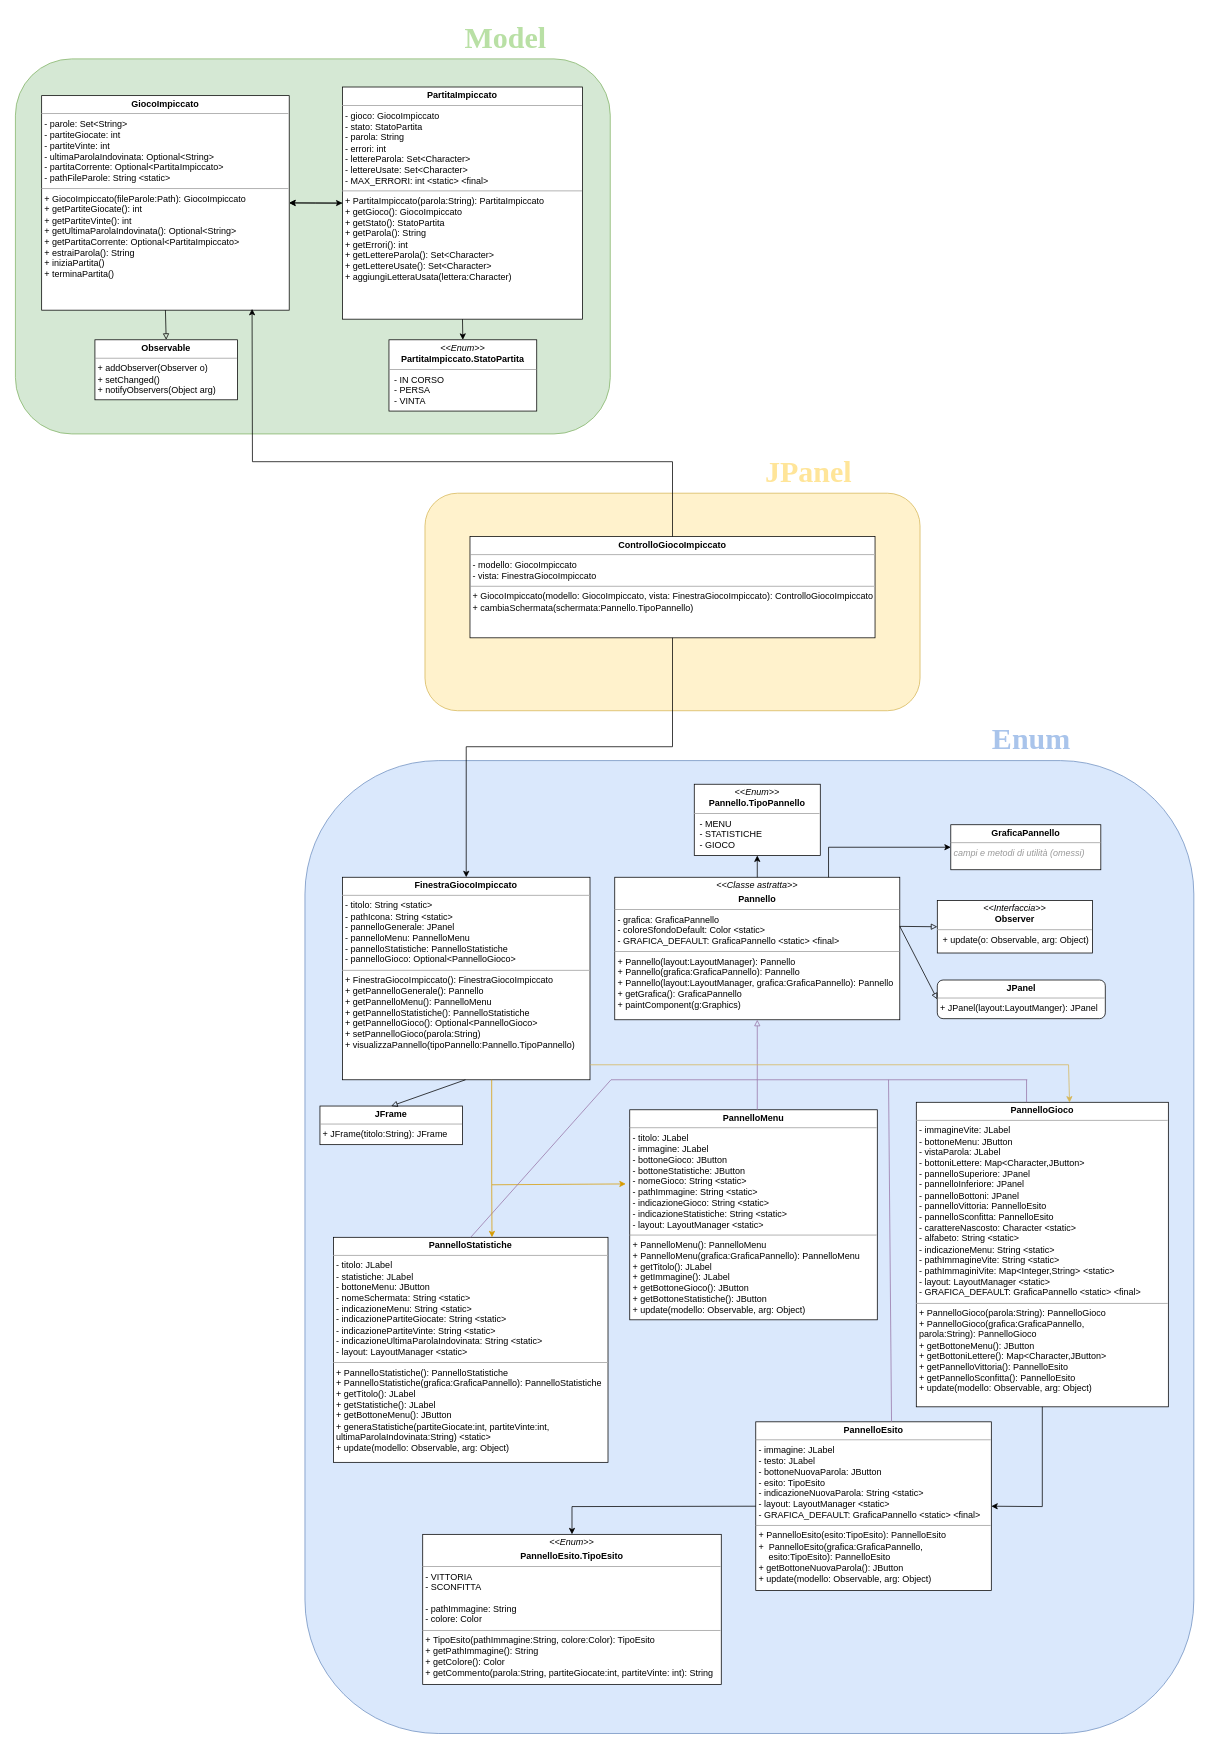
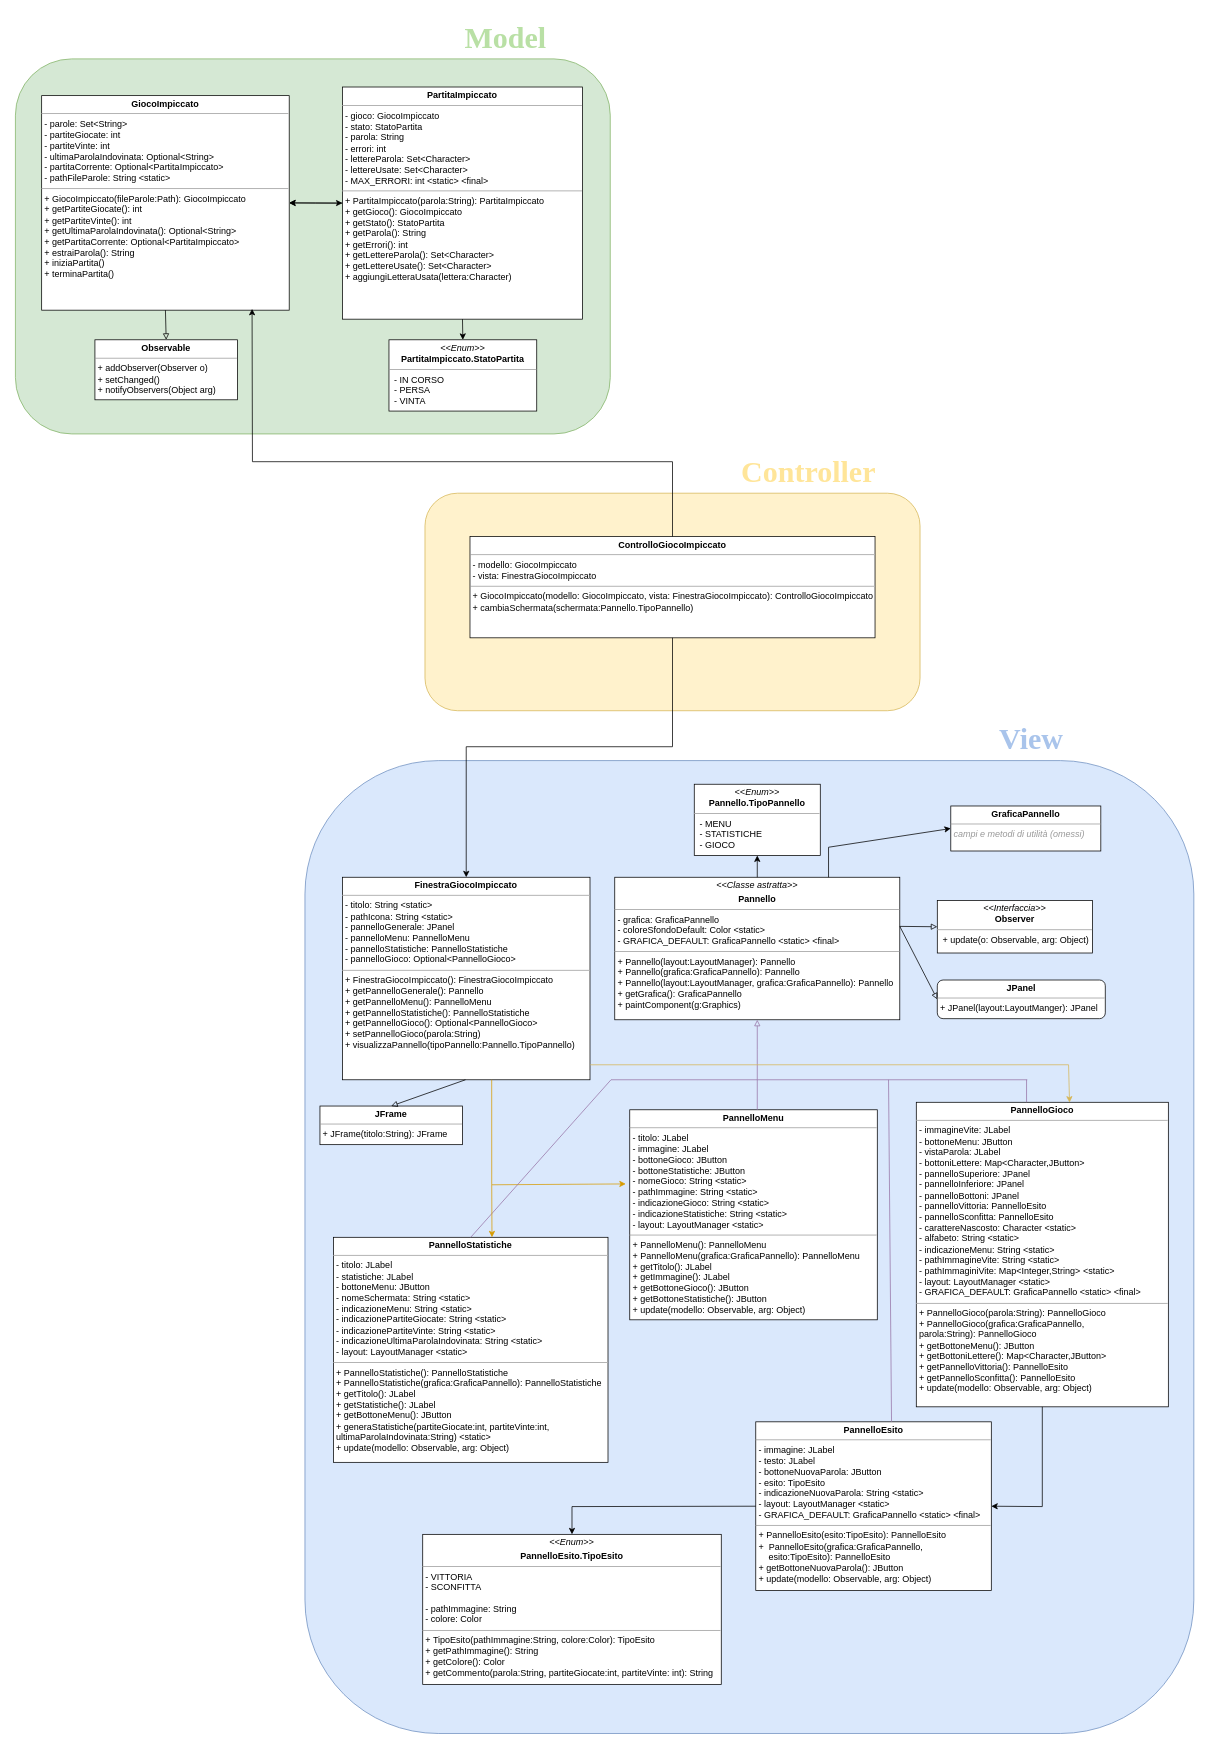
(809, 472) -> (809, 472)
(1031, 739) -> (1031, 739)
(1026, 847) -> (1026, 828)
